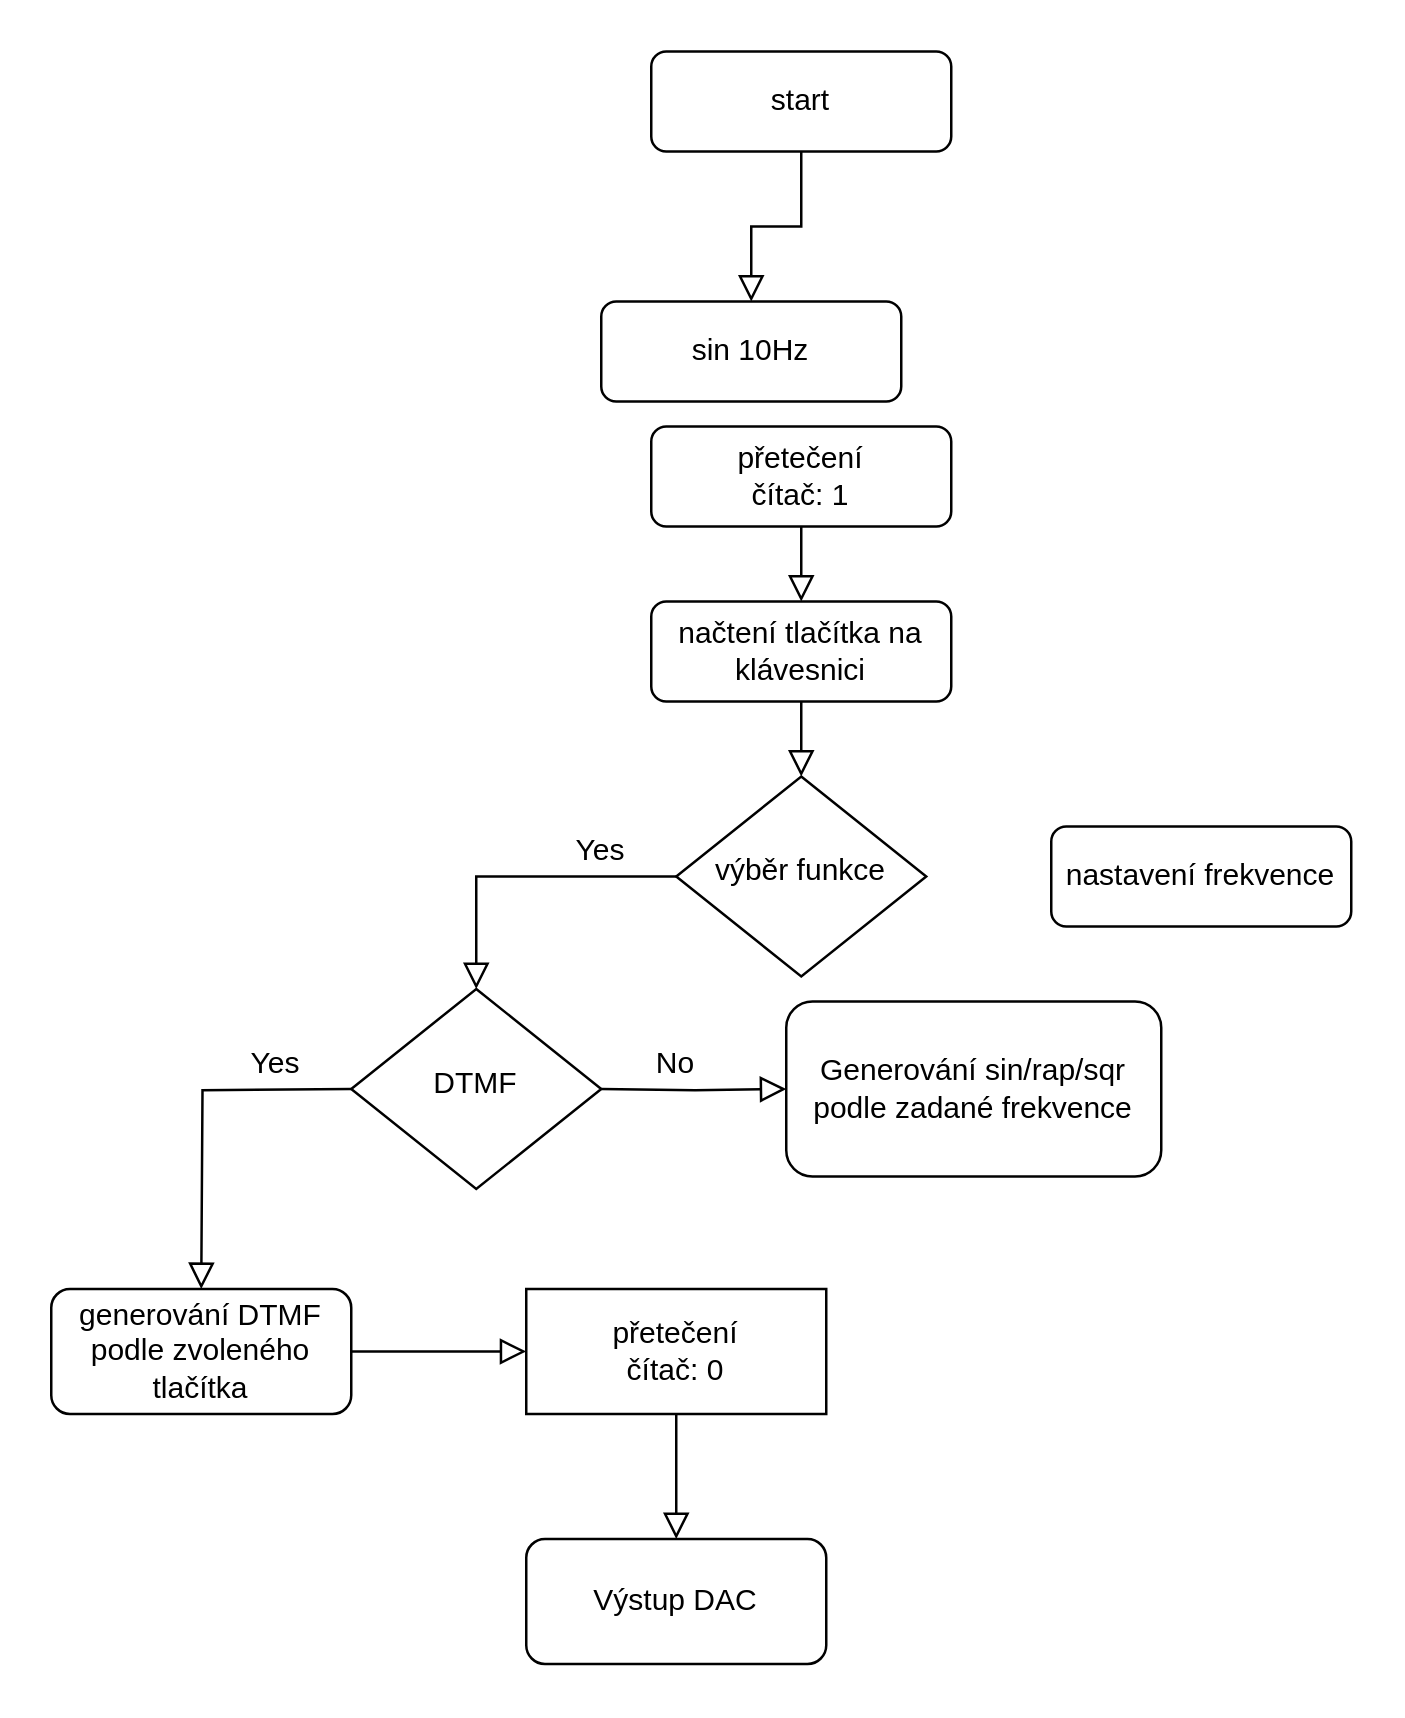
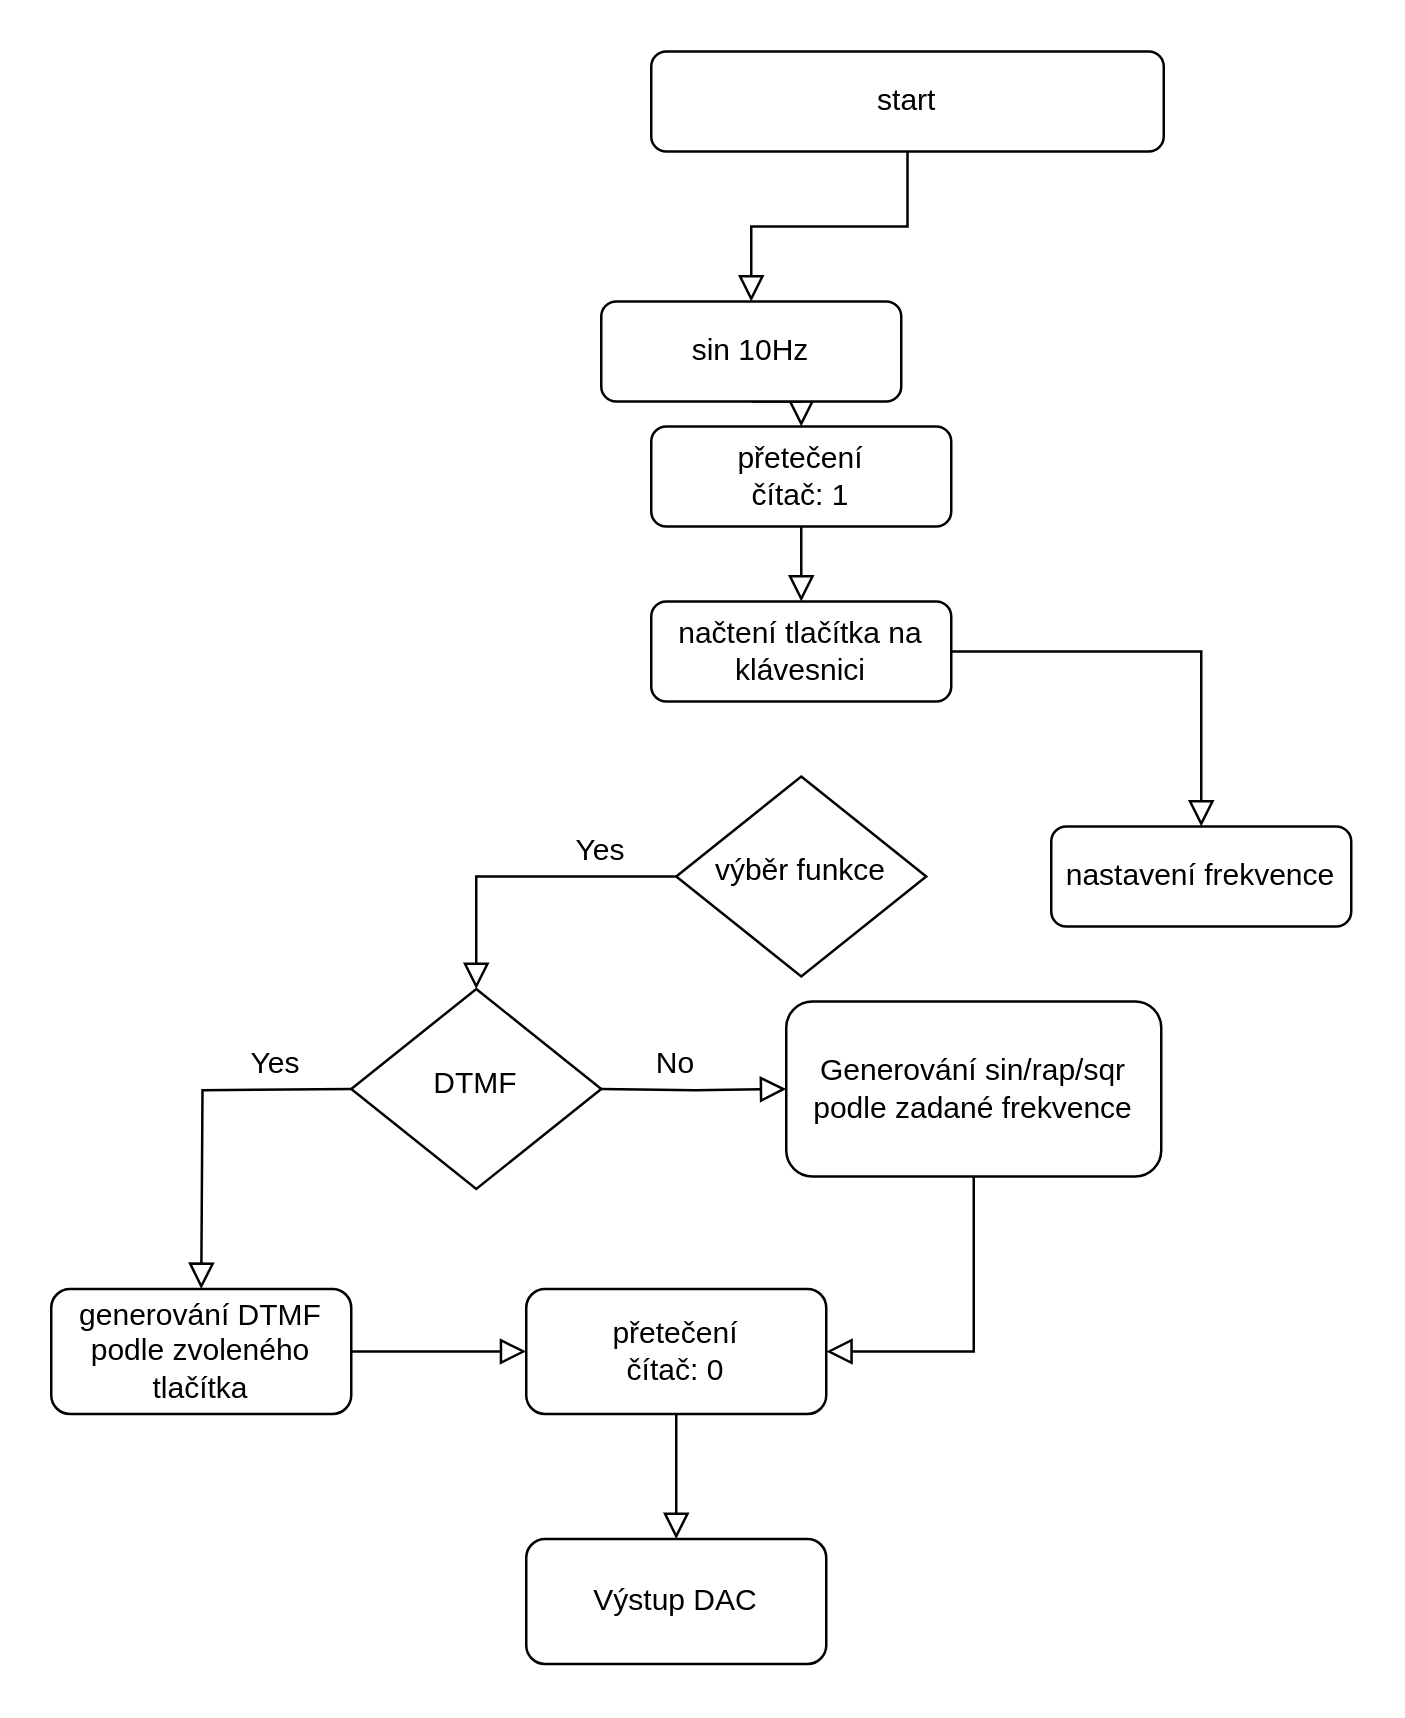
(801, 101) -> (908, 101)
none -> (790, 401)
(801, 750) -> (1150, 651)
none -> (974, 1324)
(676, 1351) -> (676, 1351)
